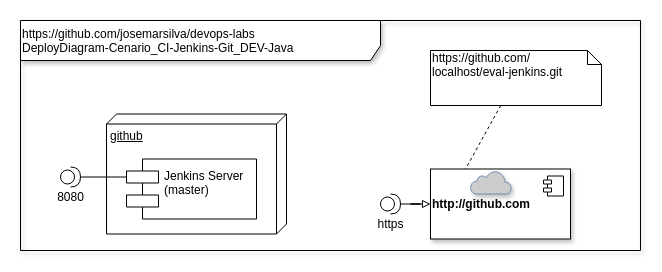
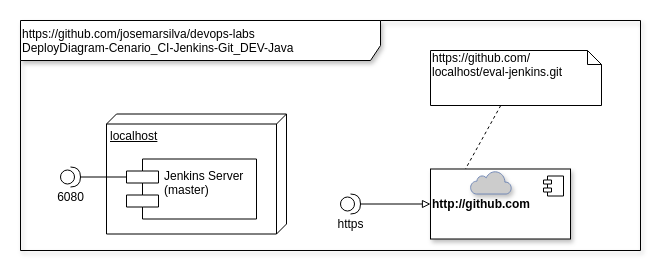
(129, 137) -> (138, 137)
(71, 198) -> (71, 198)
(391, 204) -> (351, 204)
